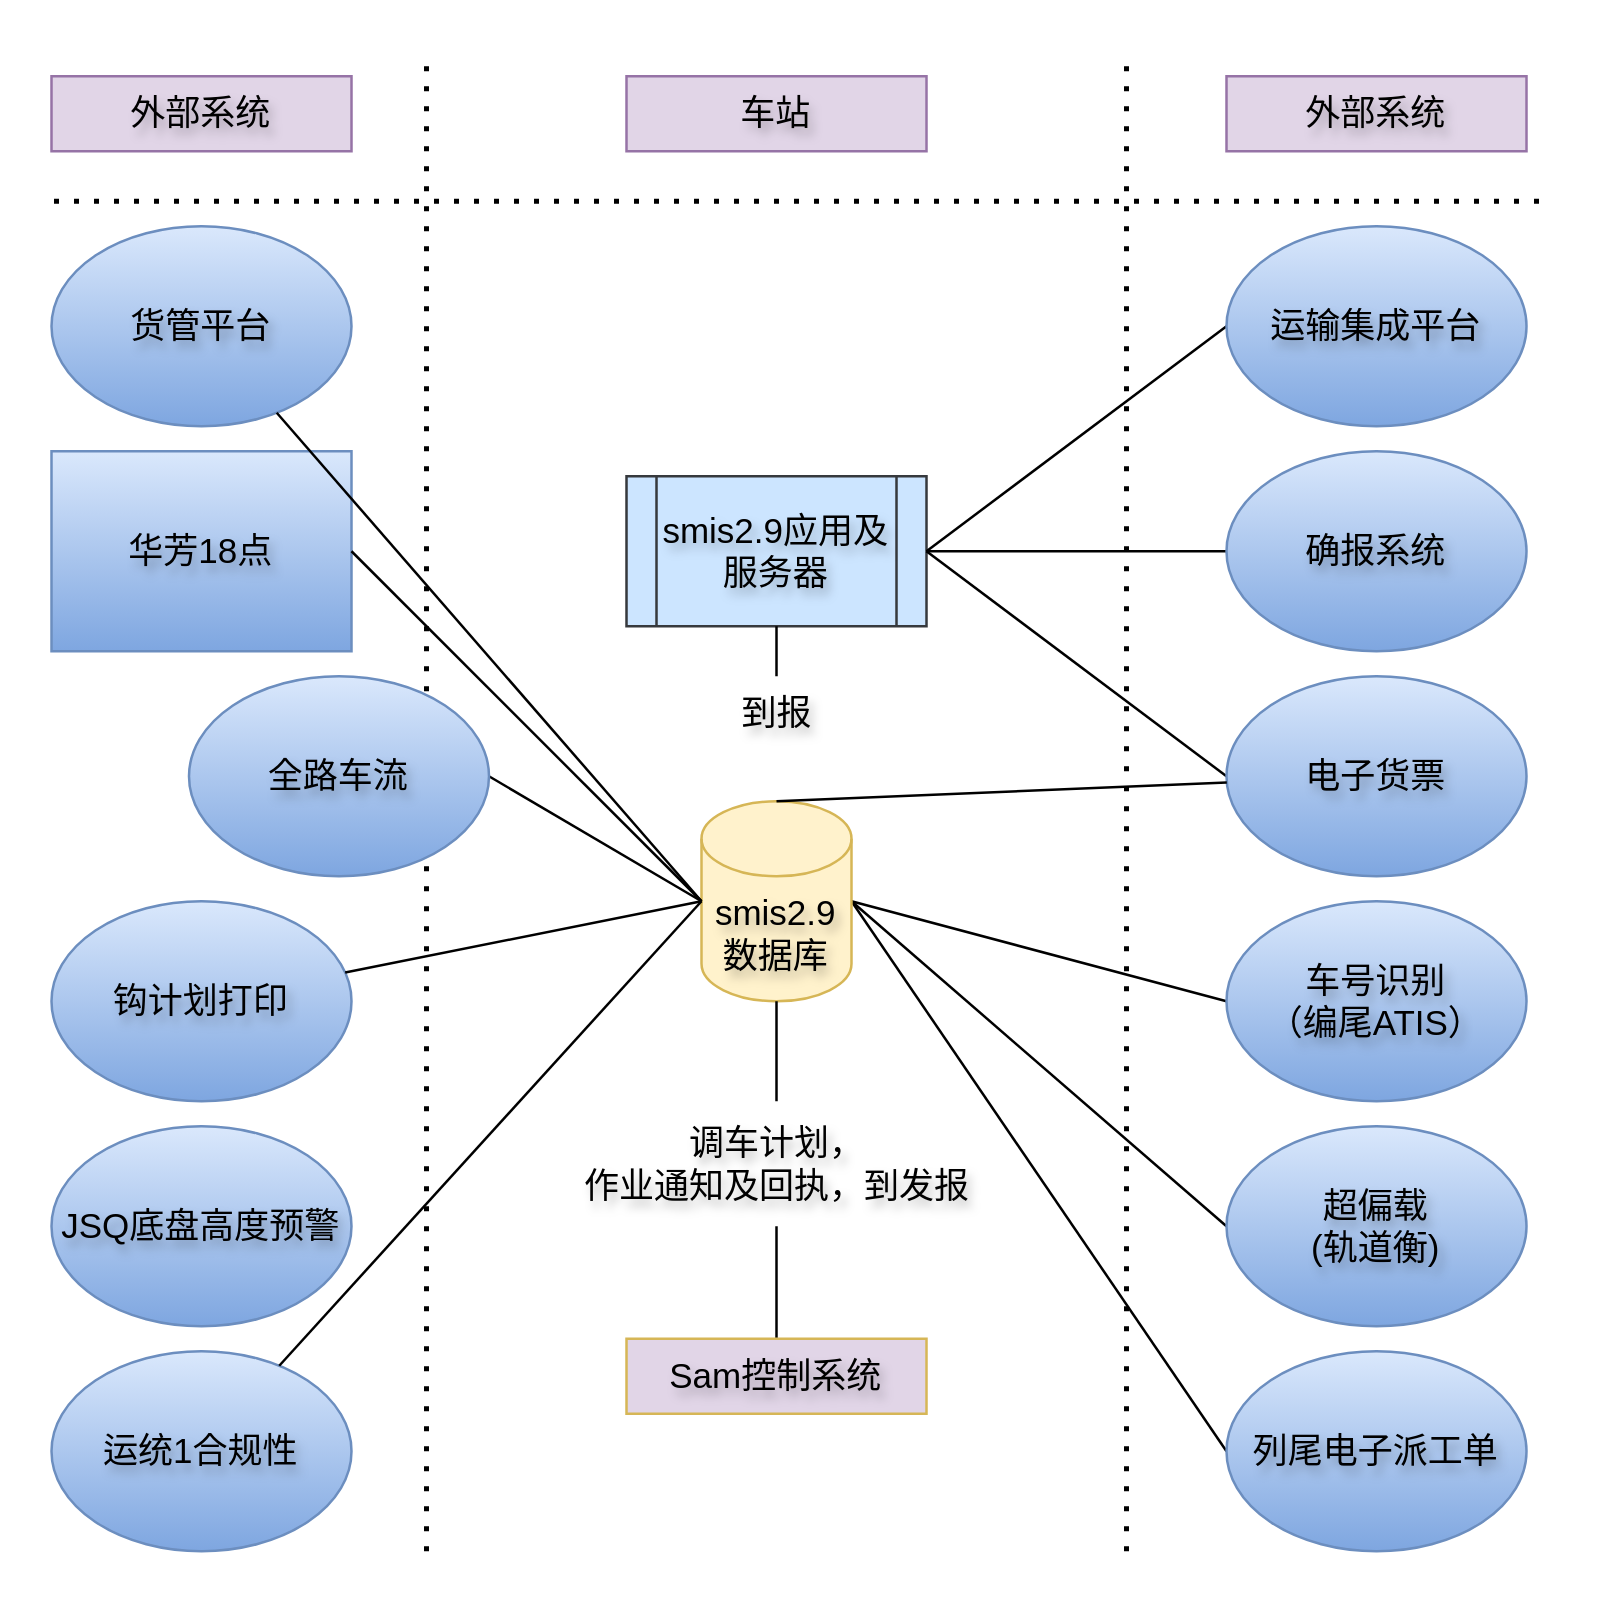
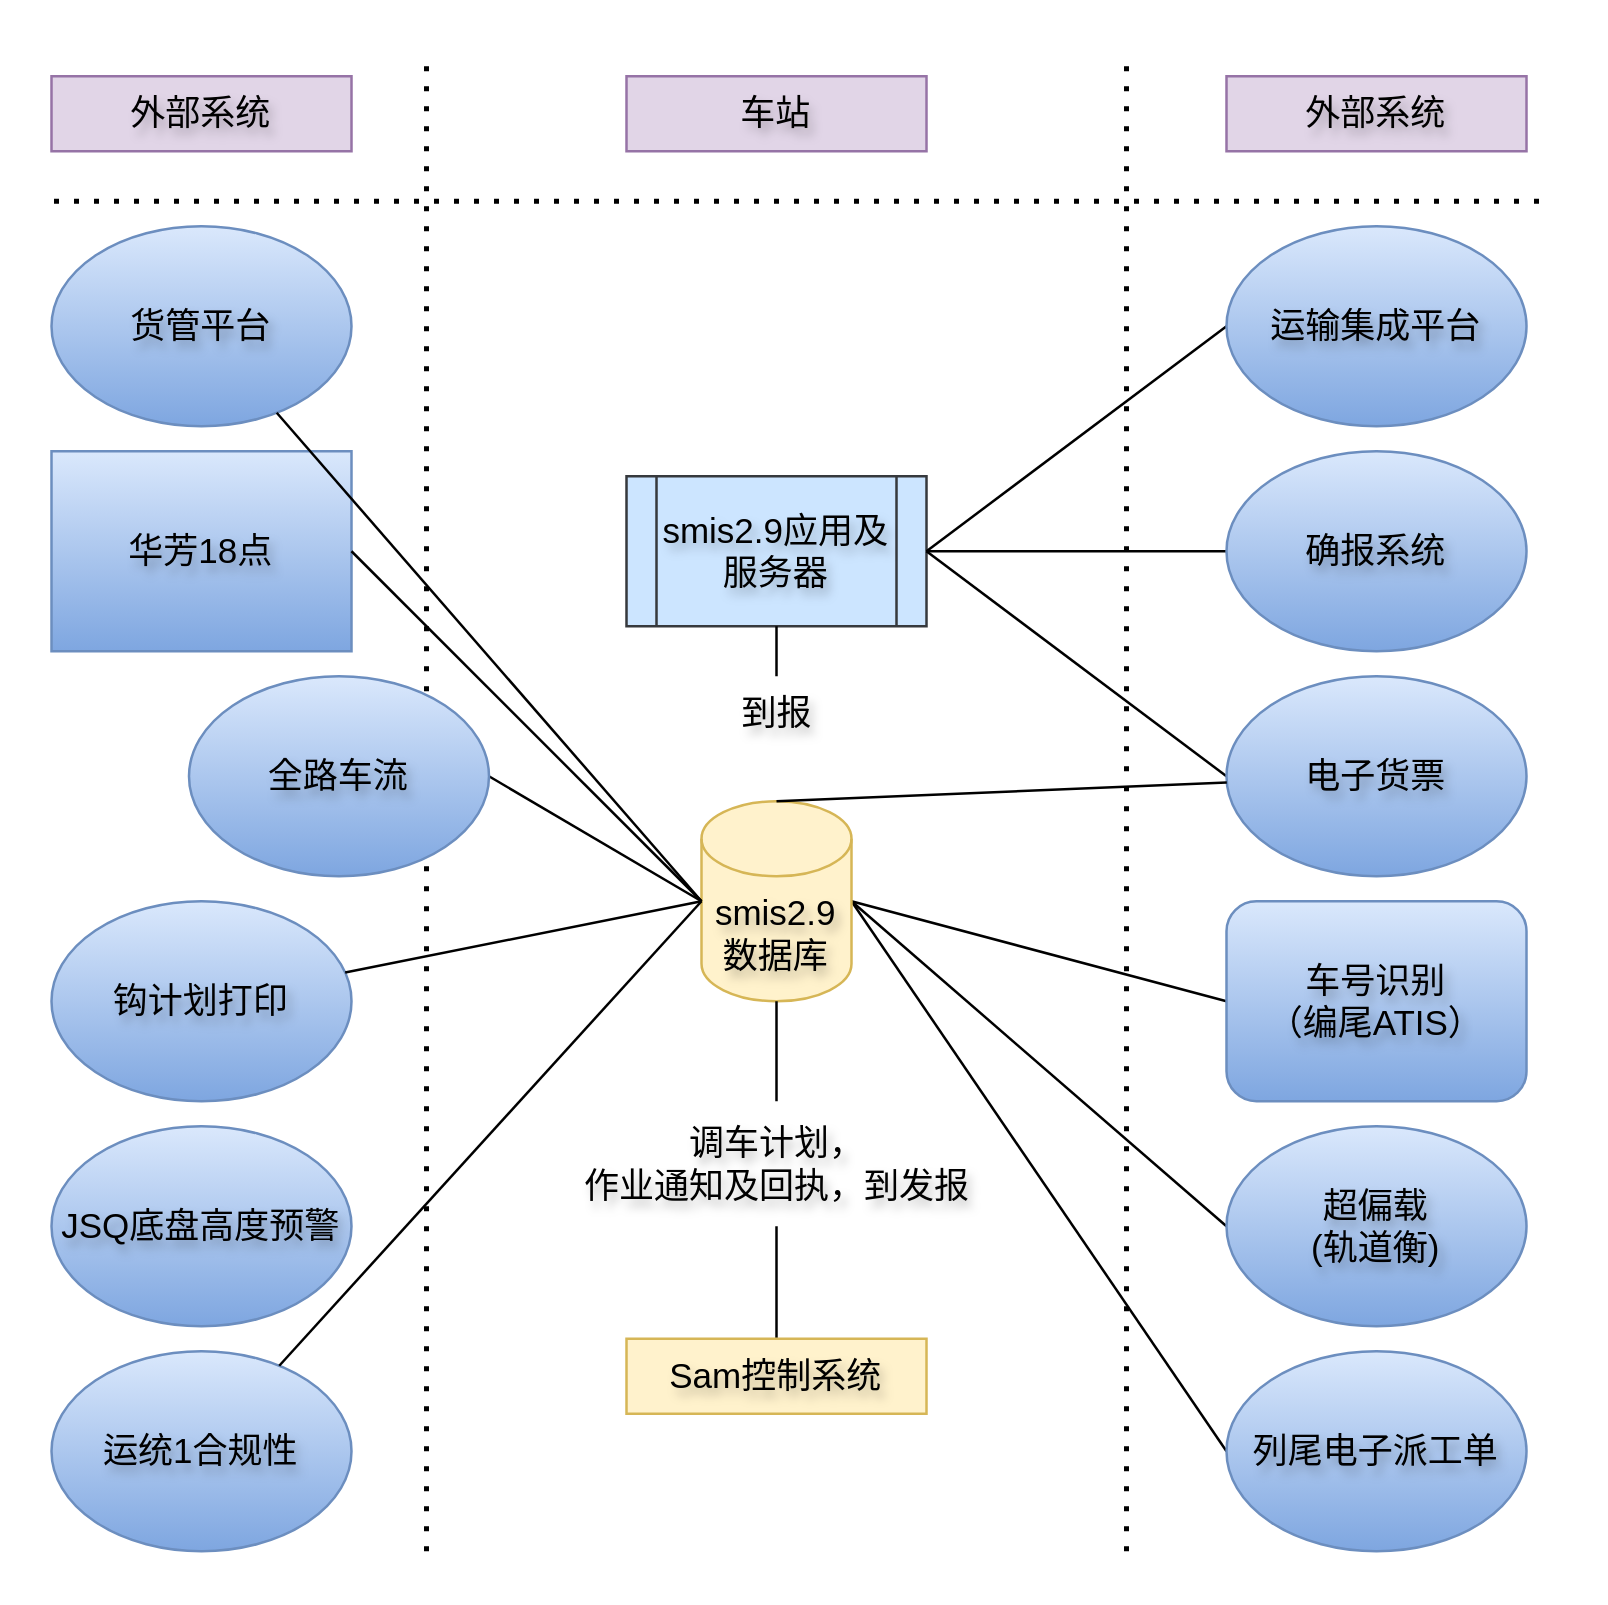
(1376, 1001) -> (1376, 1001)
(776, 1376) -> (776, 1376)
